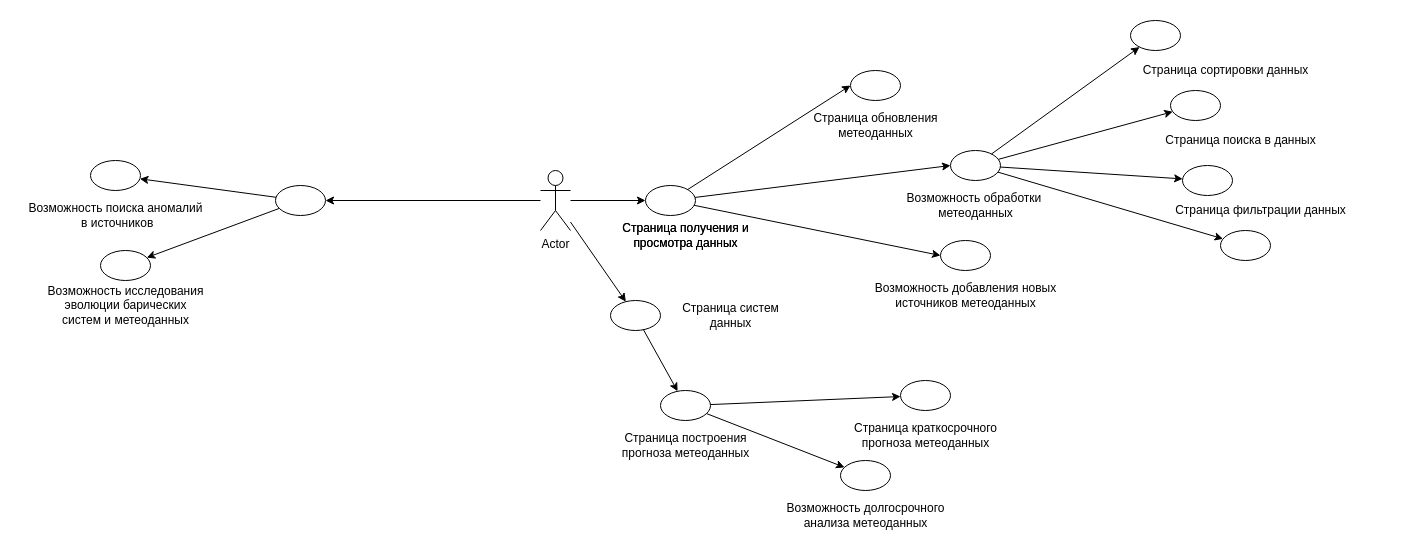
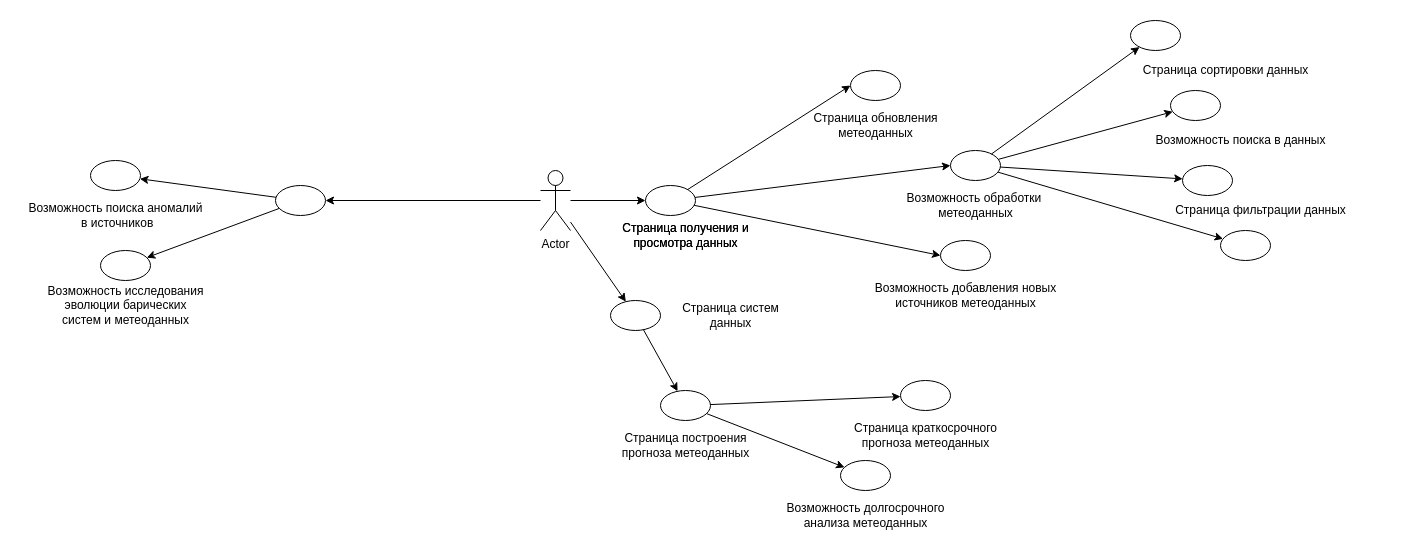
(1241, 141) -> (1241, 141)
